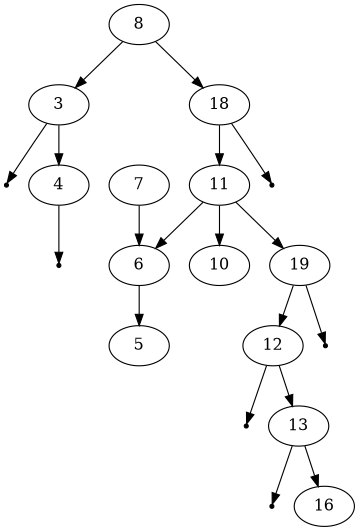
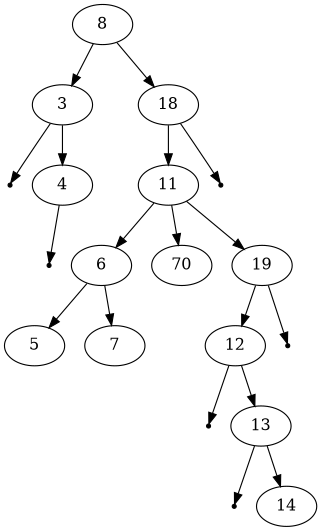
(139, 220) -> (107, 300)
(219, 265) -> (182, 265)
(324, 506) -> (287, 506)
